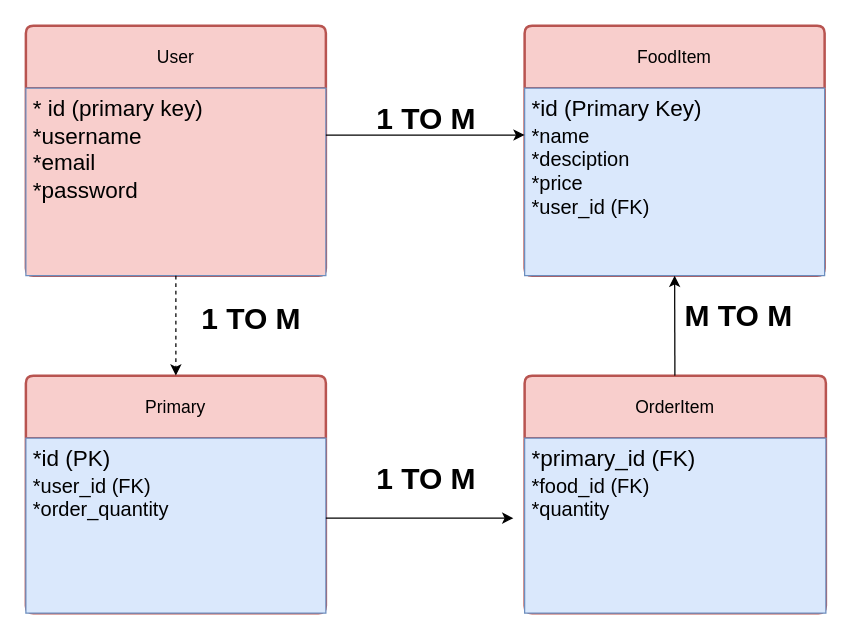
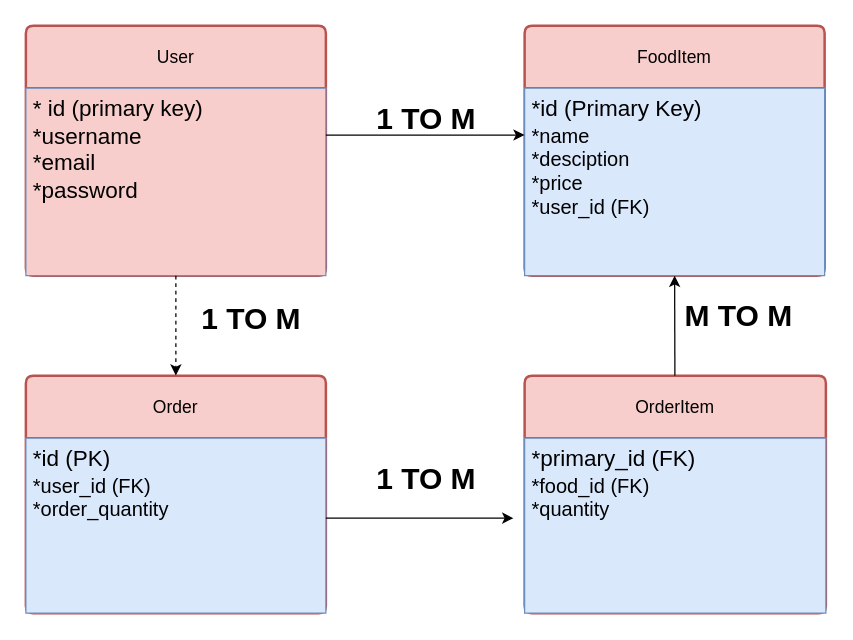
(176, 407) -> (176, 407)
